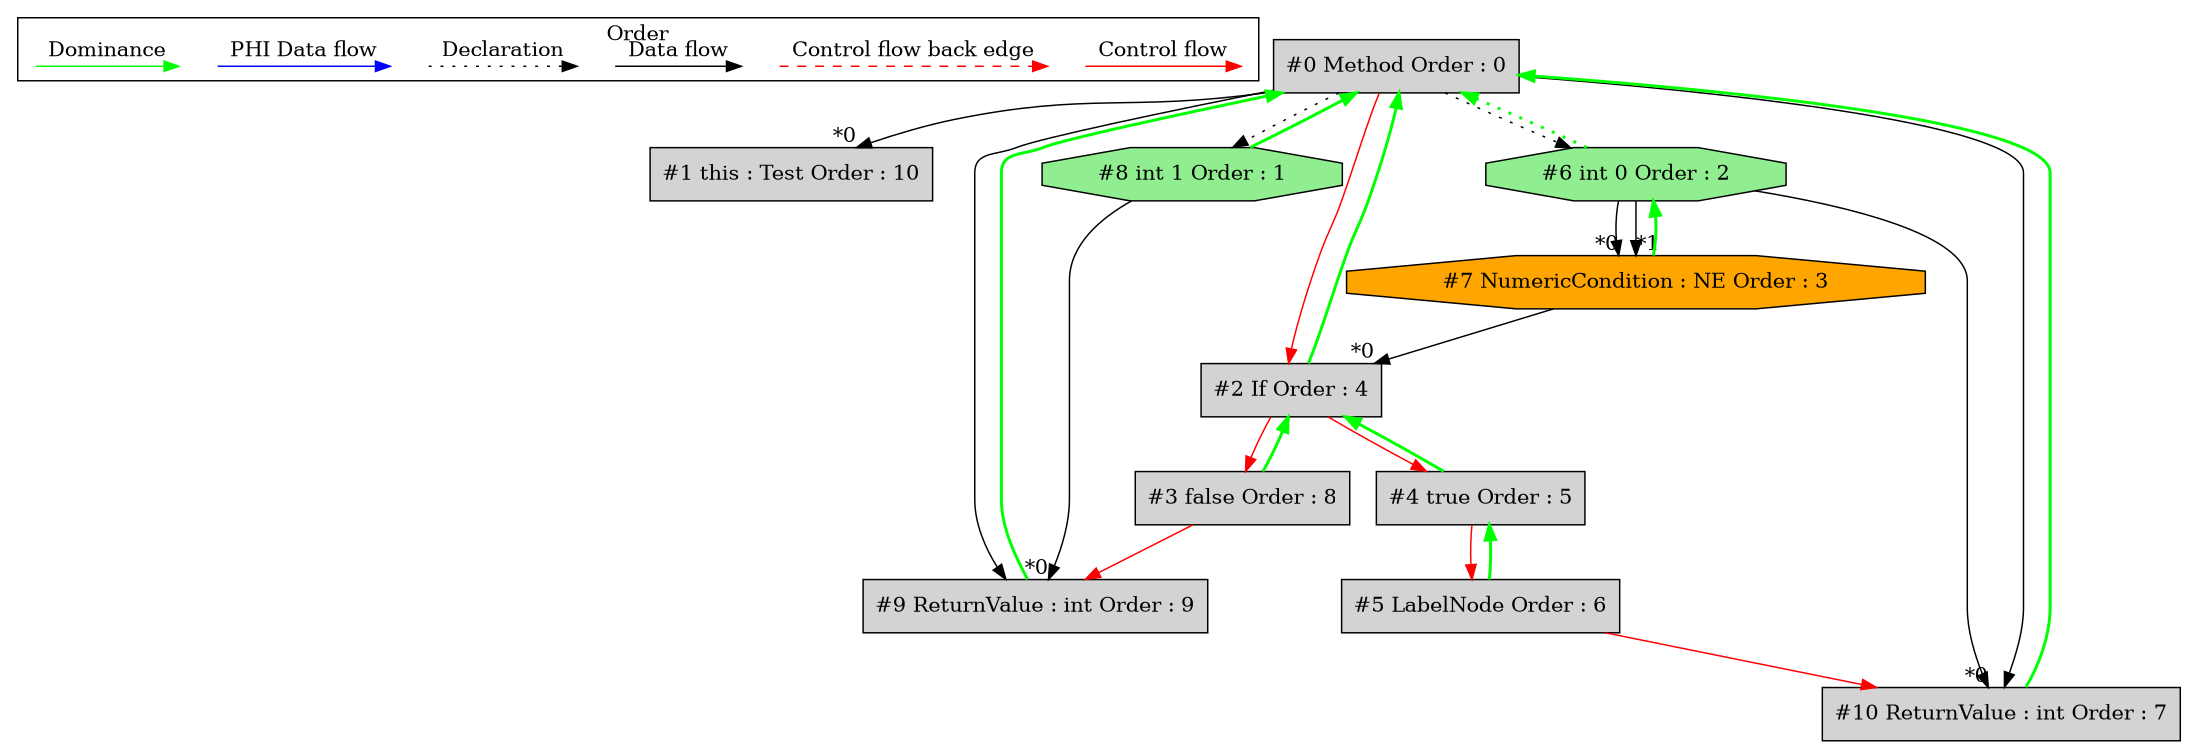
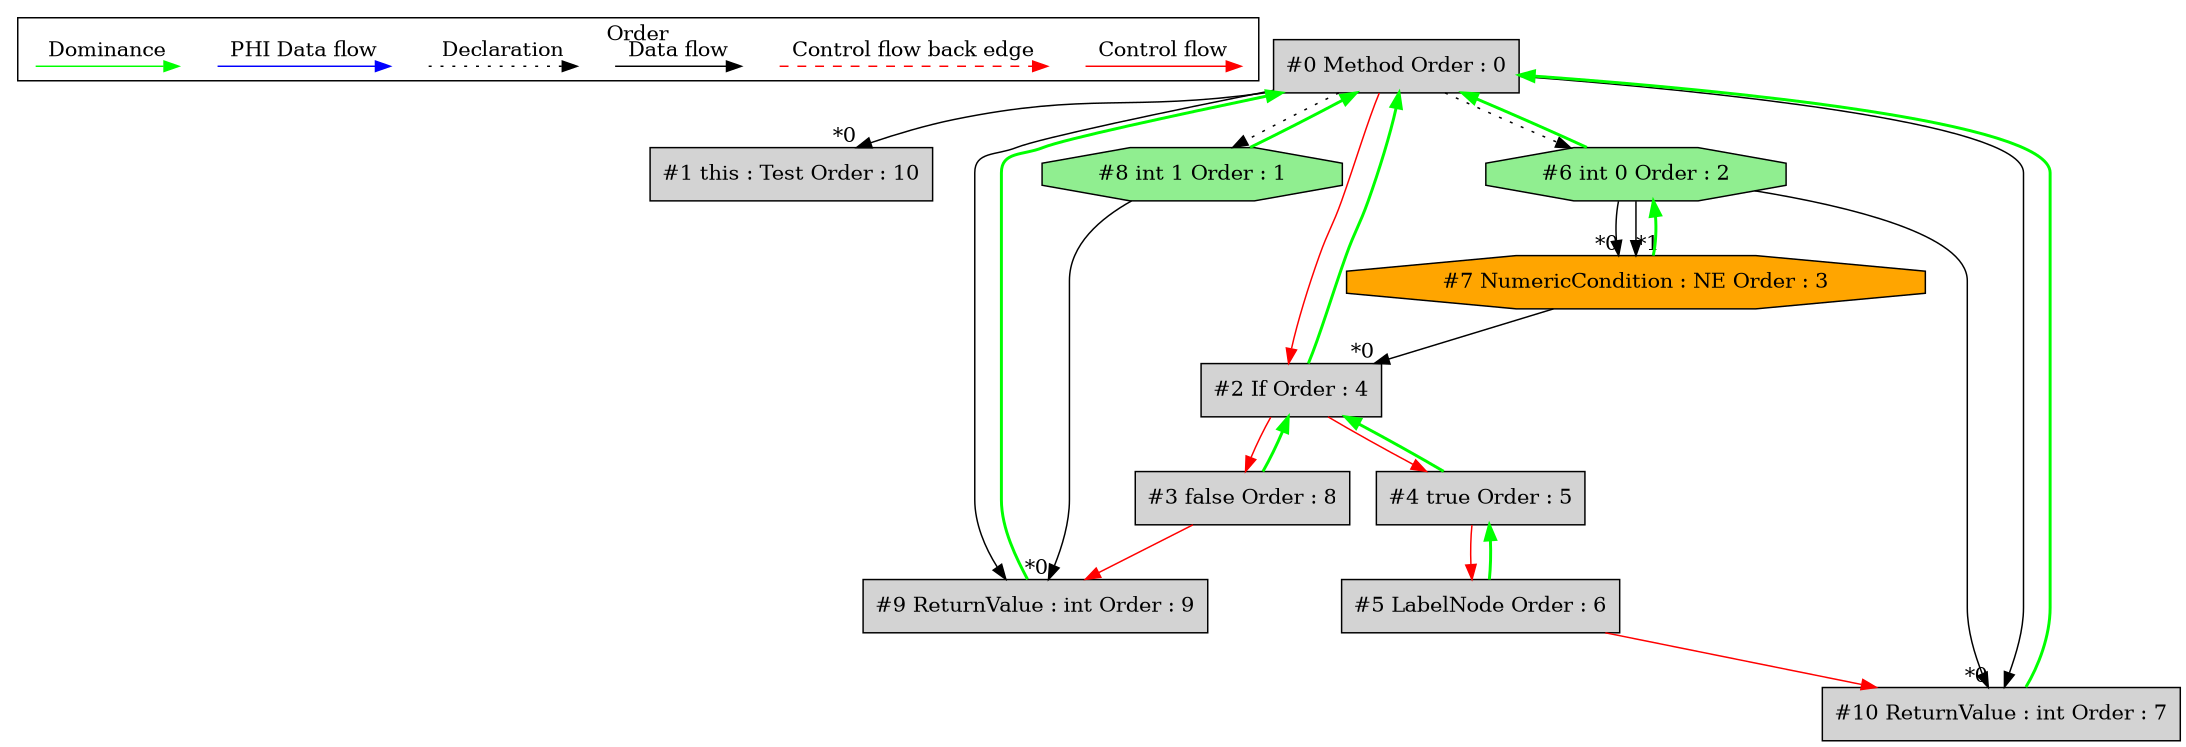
(1532, 123) -> (1532, 123)
